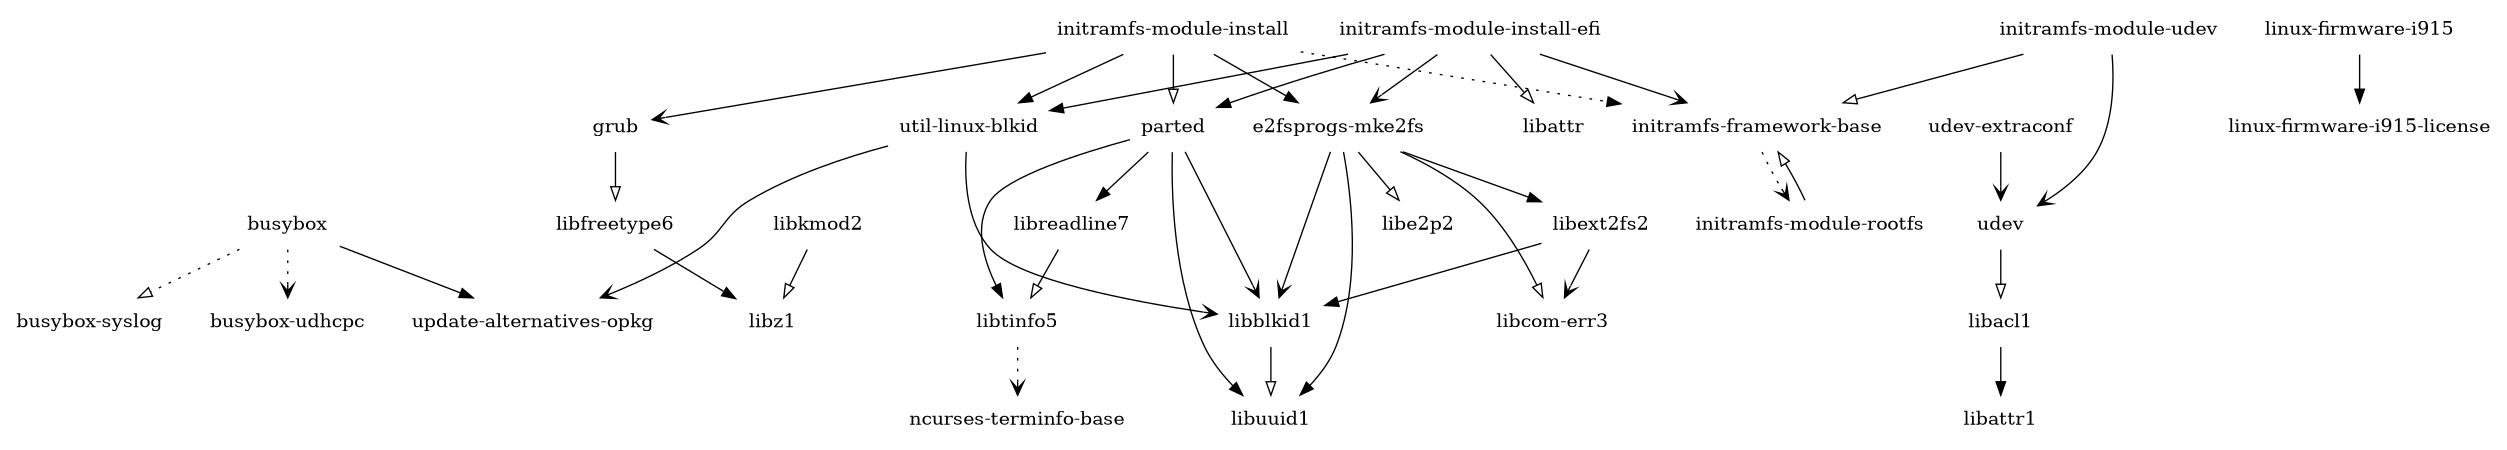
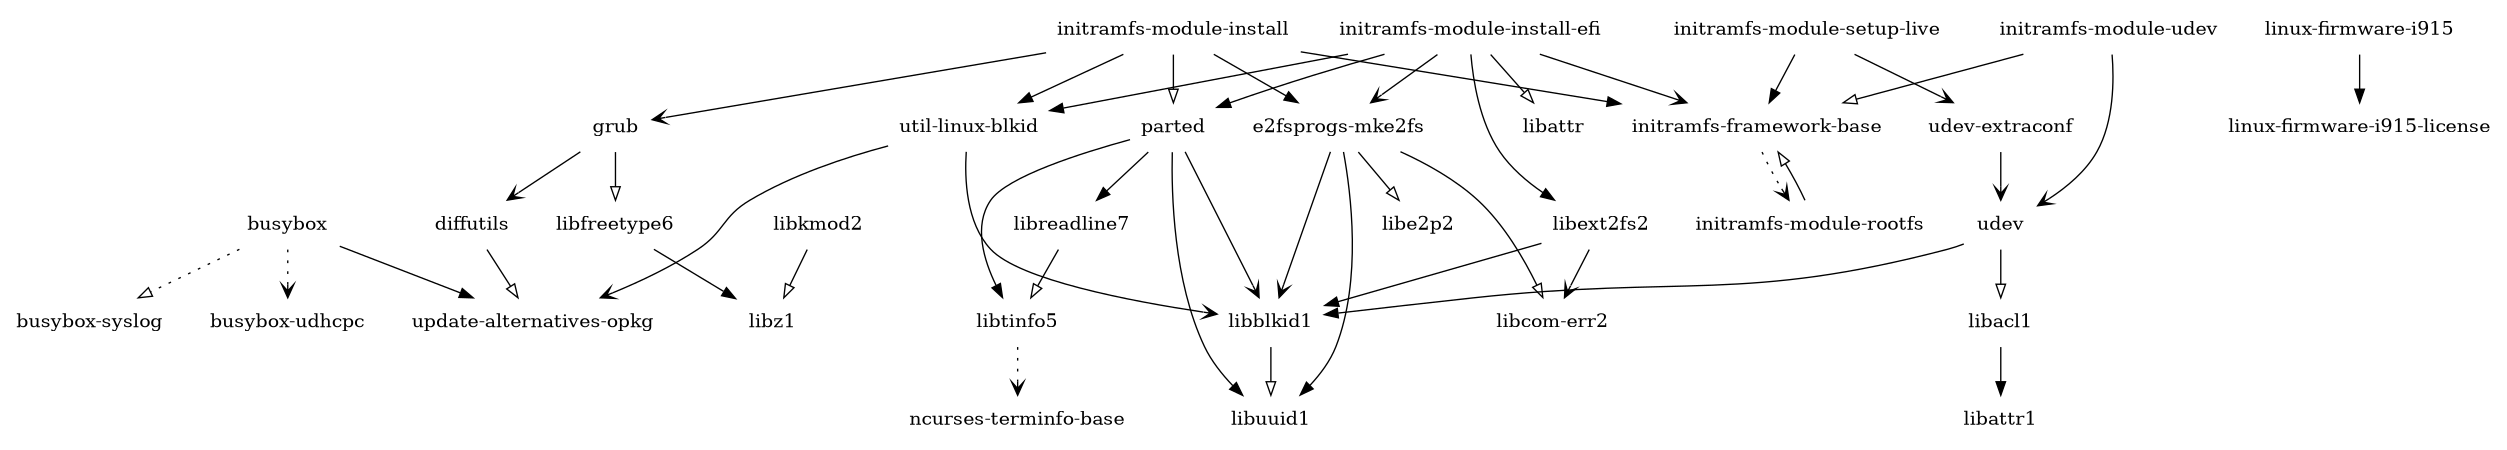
none -> (1807, 30)
(1454, 77) -> (1454, 77)
(1466, 174) -> (1490, 133)
none -> (472, 225)
none -> (1652, 287)
(1553, 322) -> (1553, 322)
